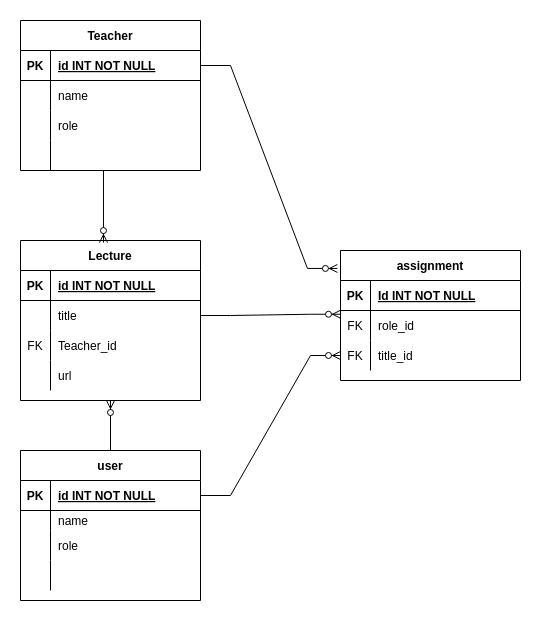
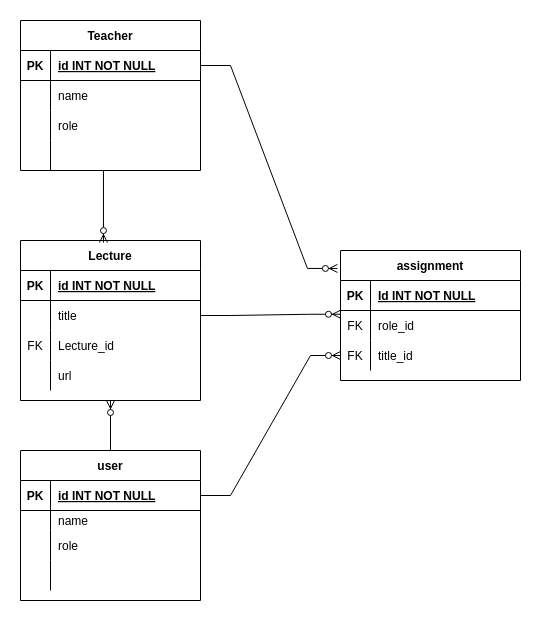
(90, 346) -> (90, 346)
